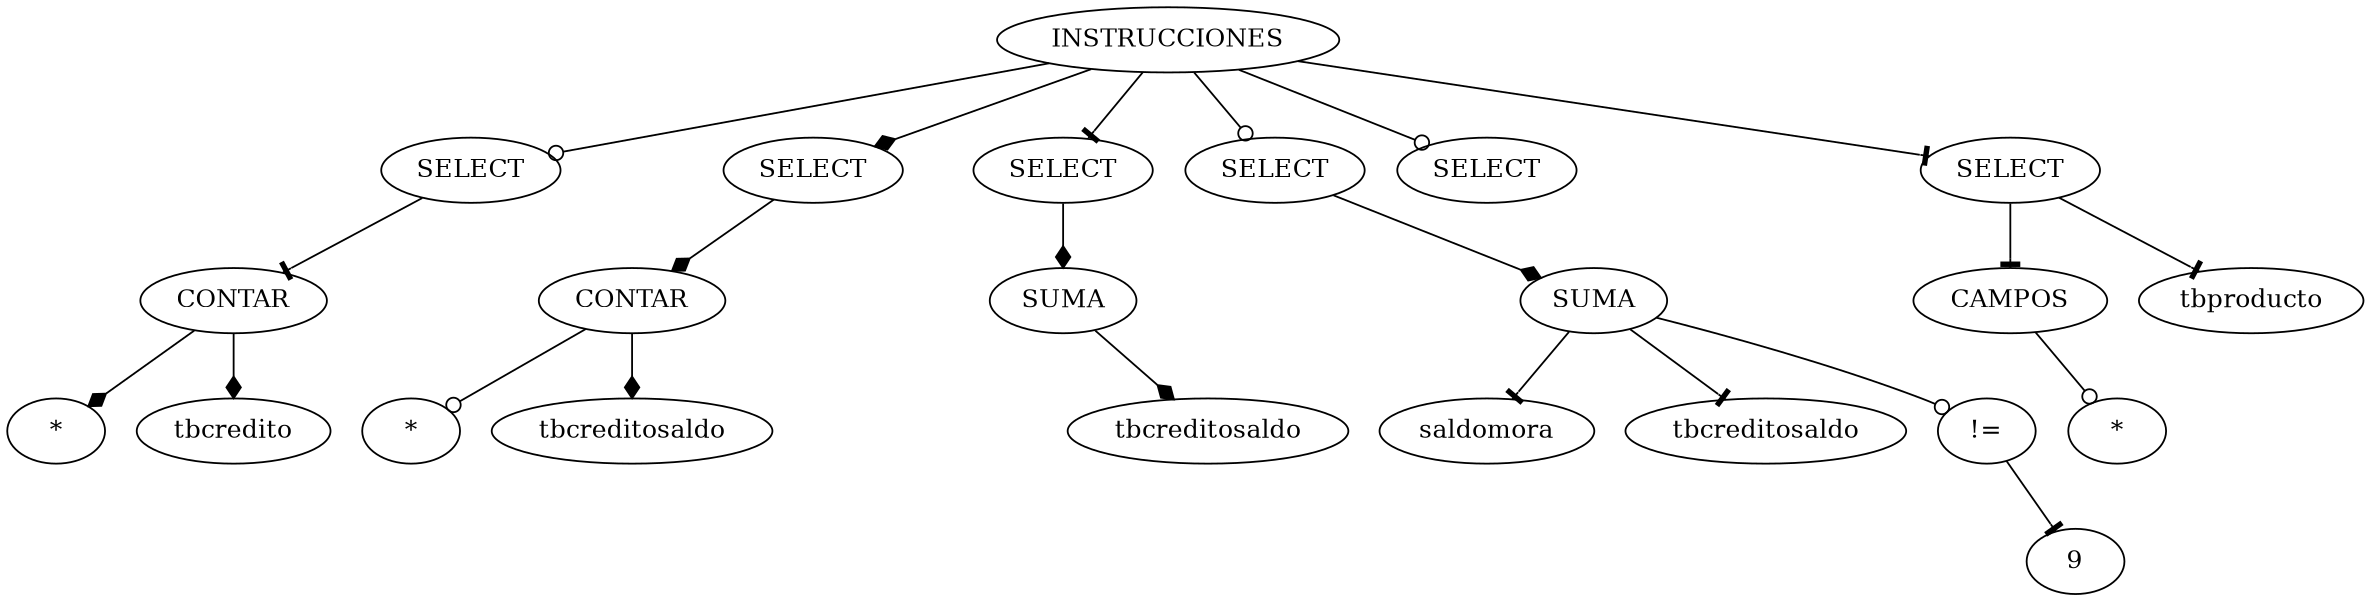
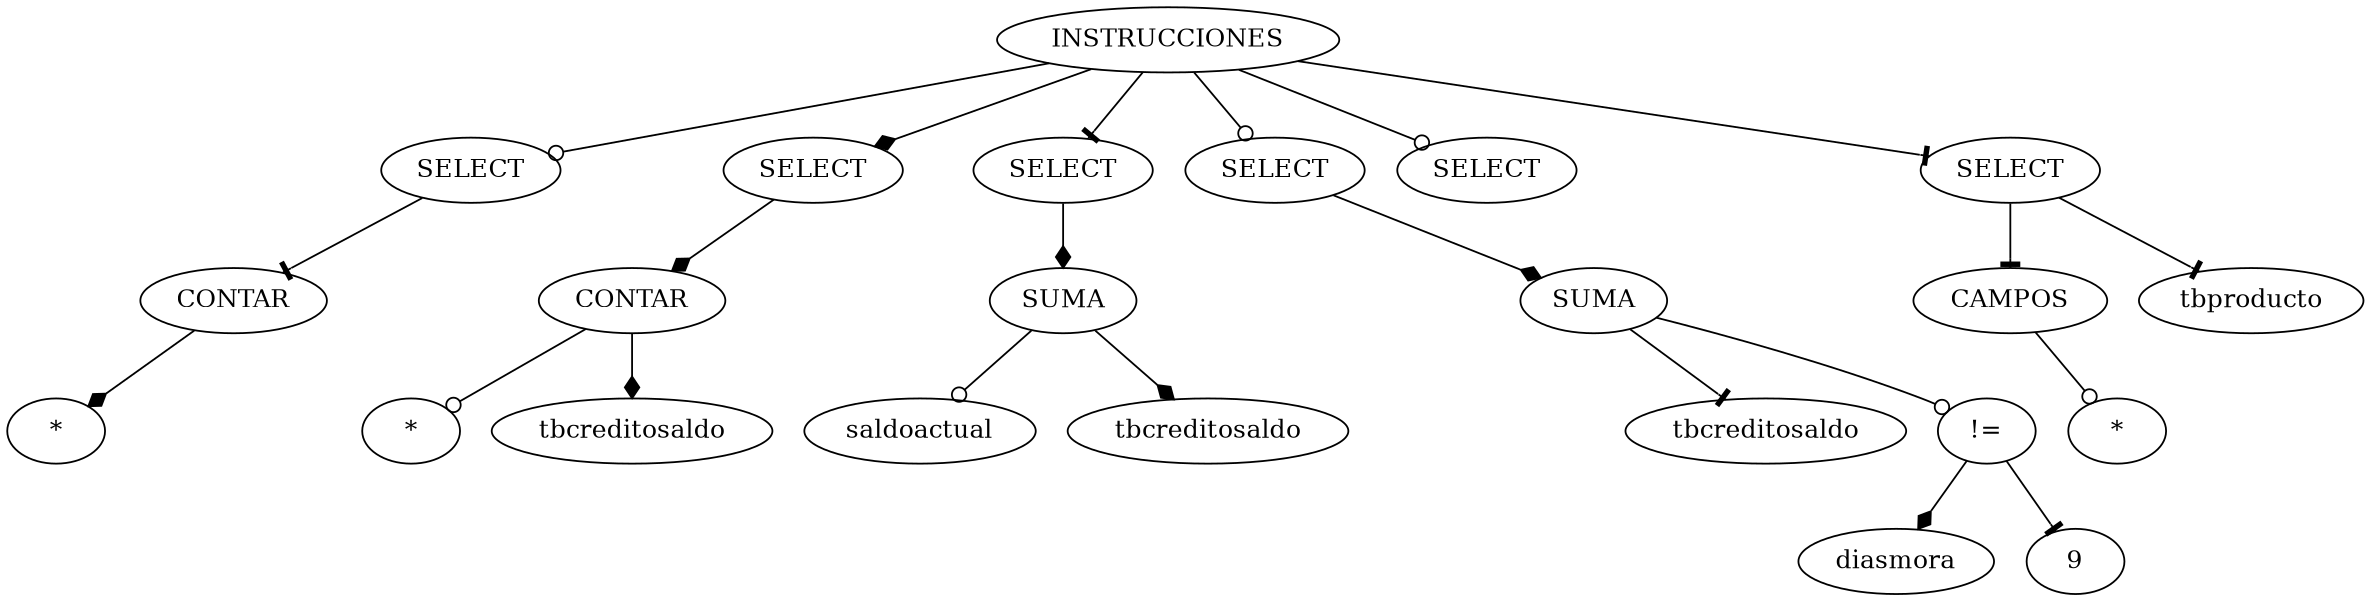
(234, 431) -> none
none -> (920, 431)
(1487, 431) -> none
none -> (1896, 561)
